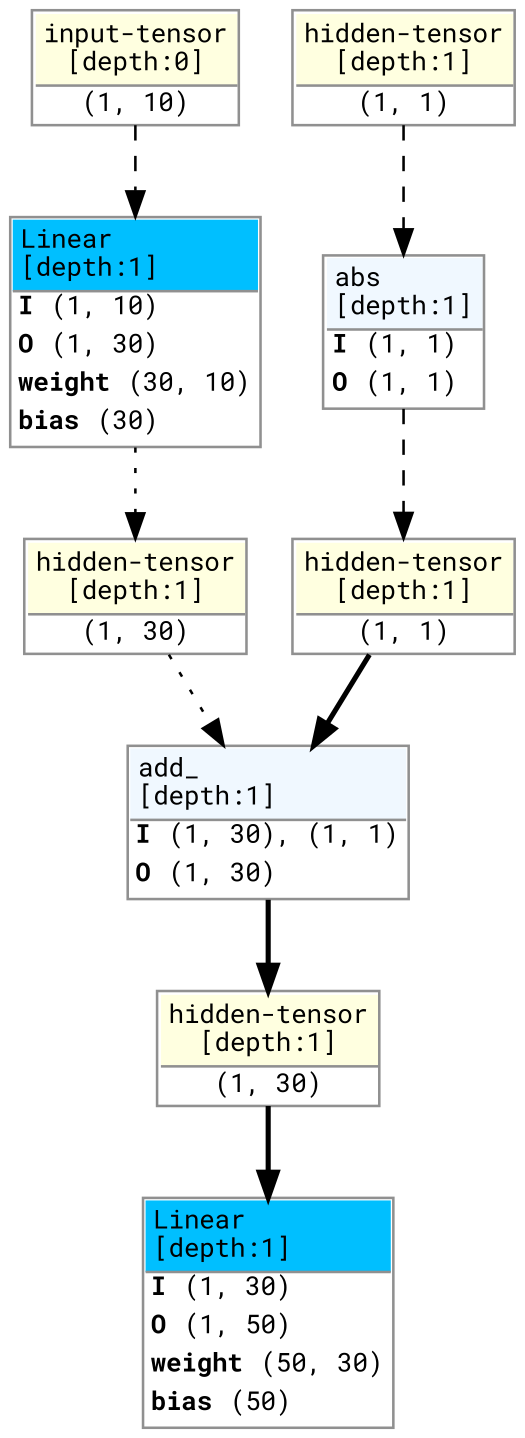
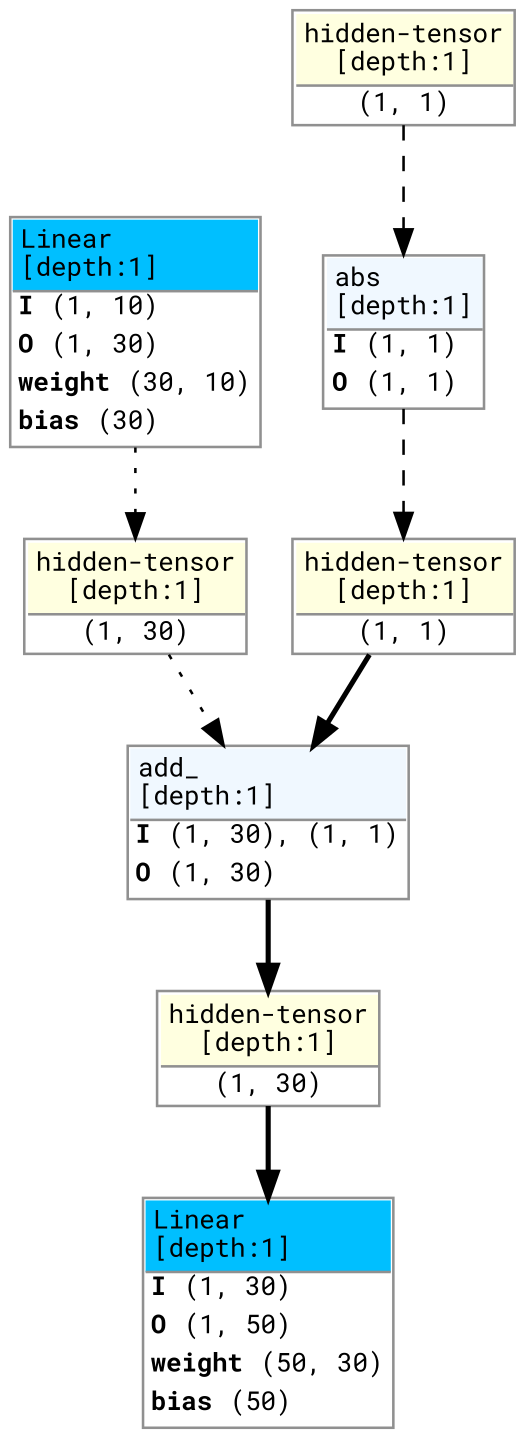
(135, 68) -> none
